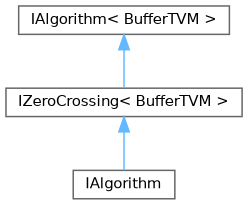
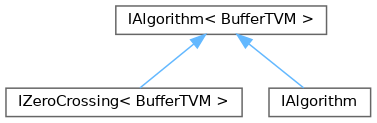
(124, 151) -> (276, 66)
